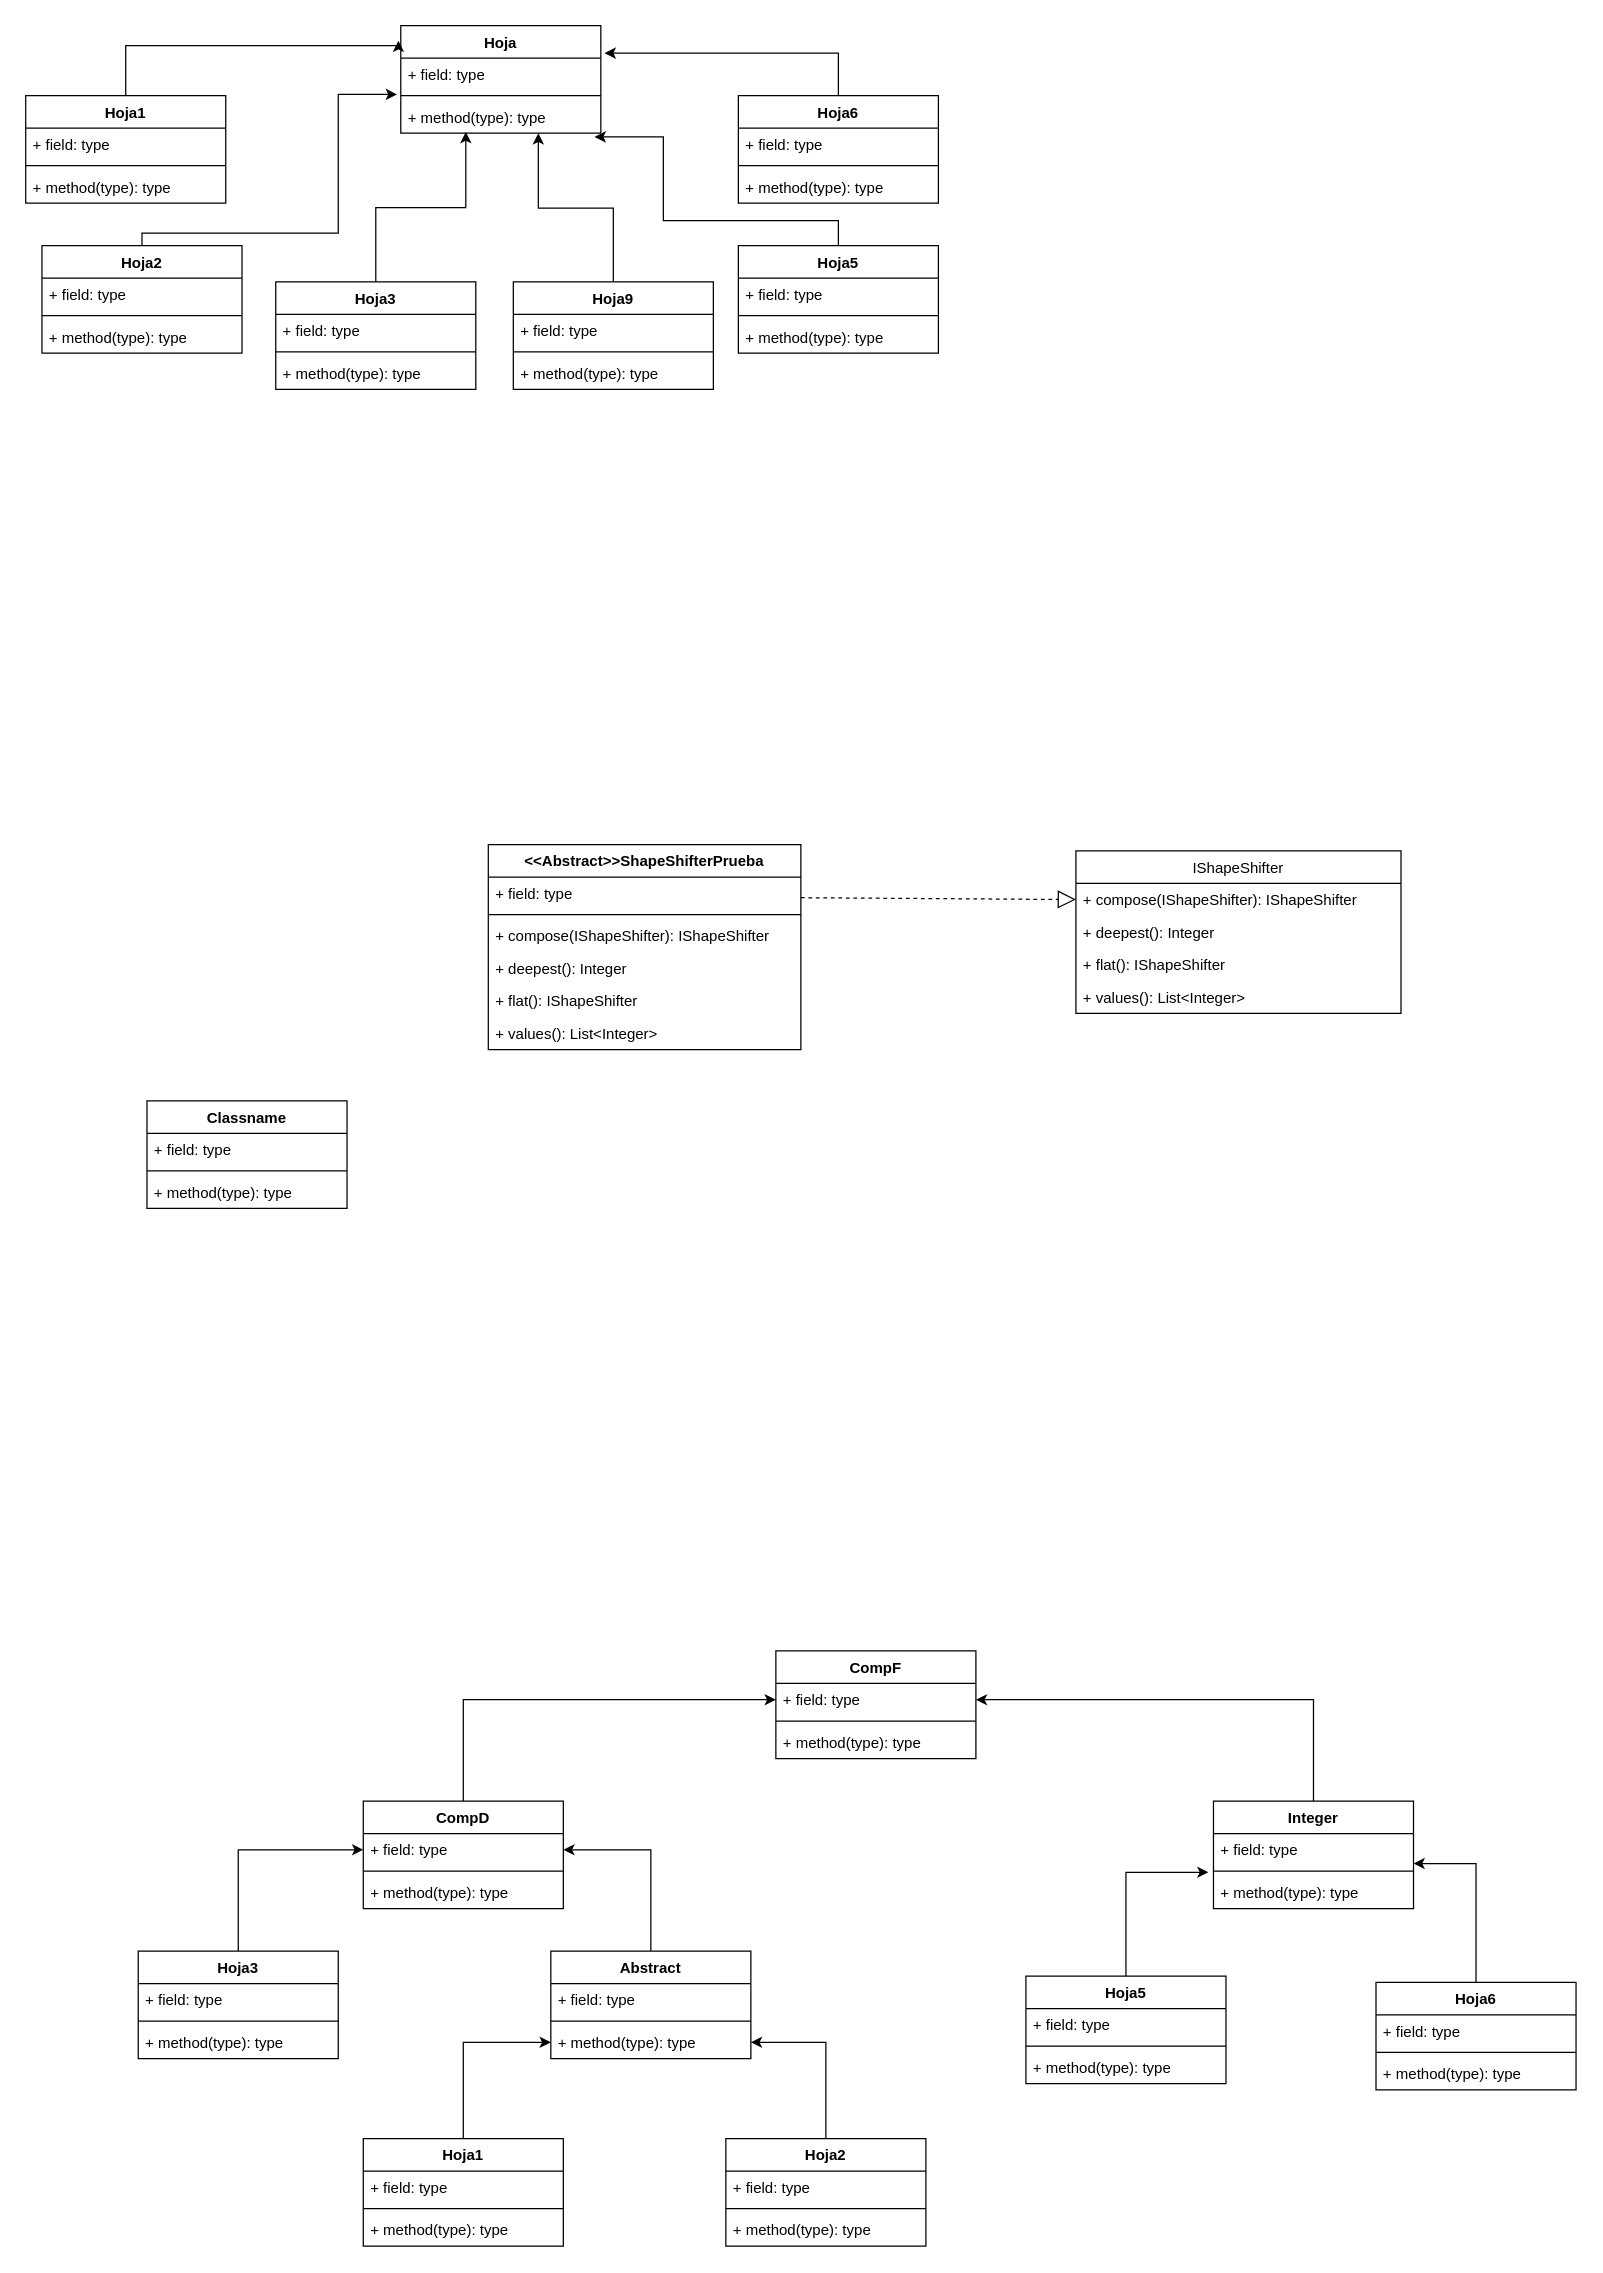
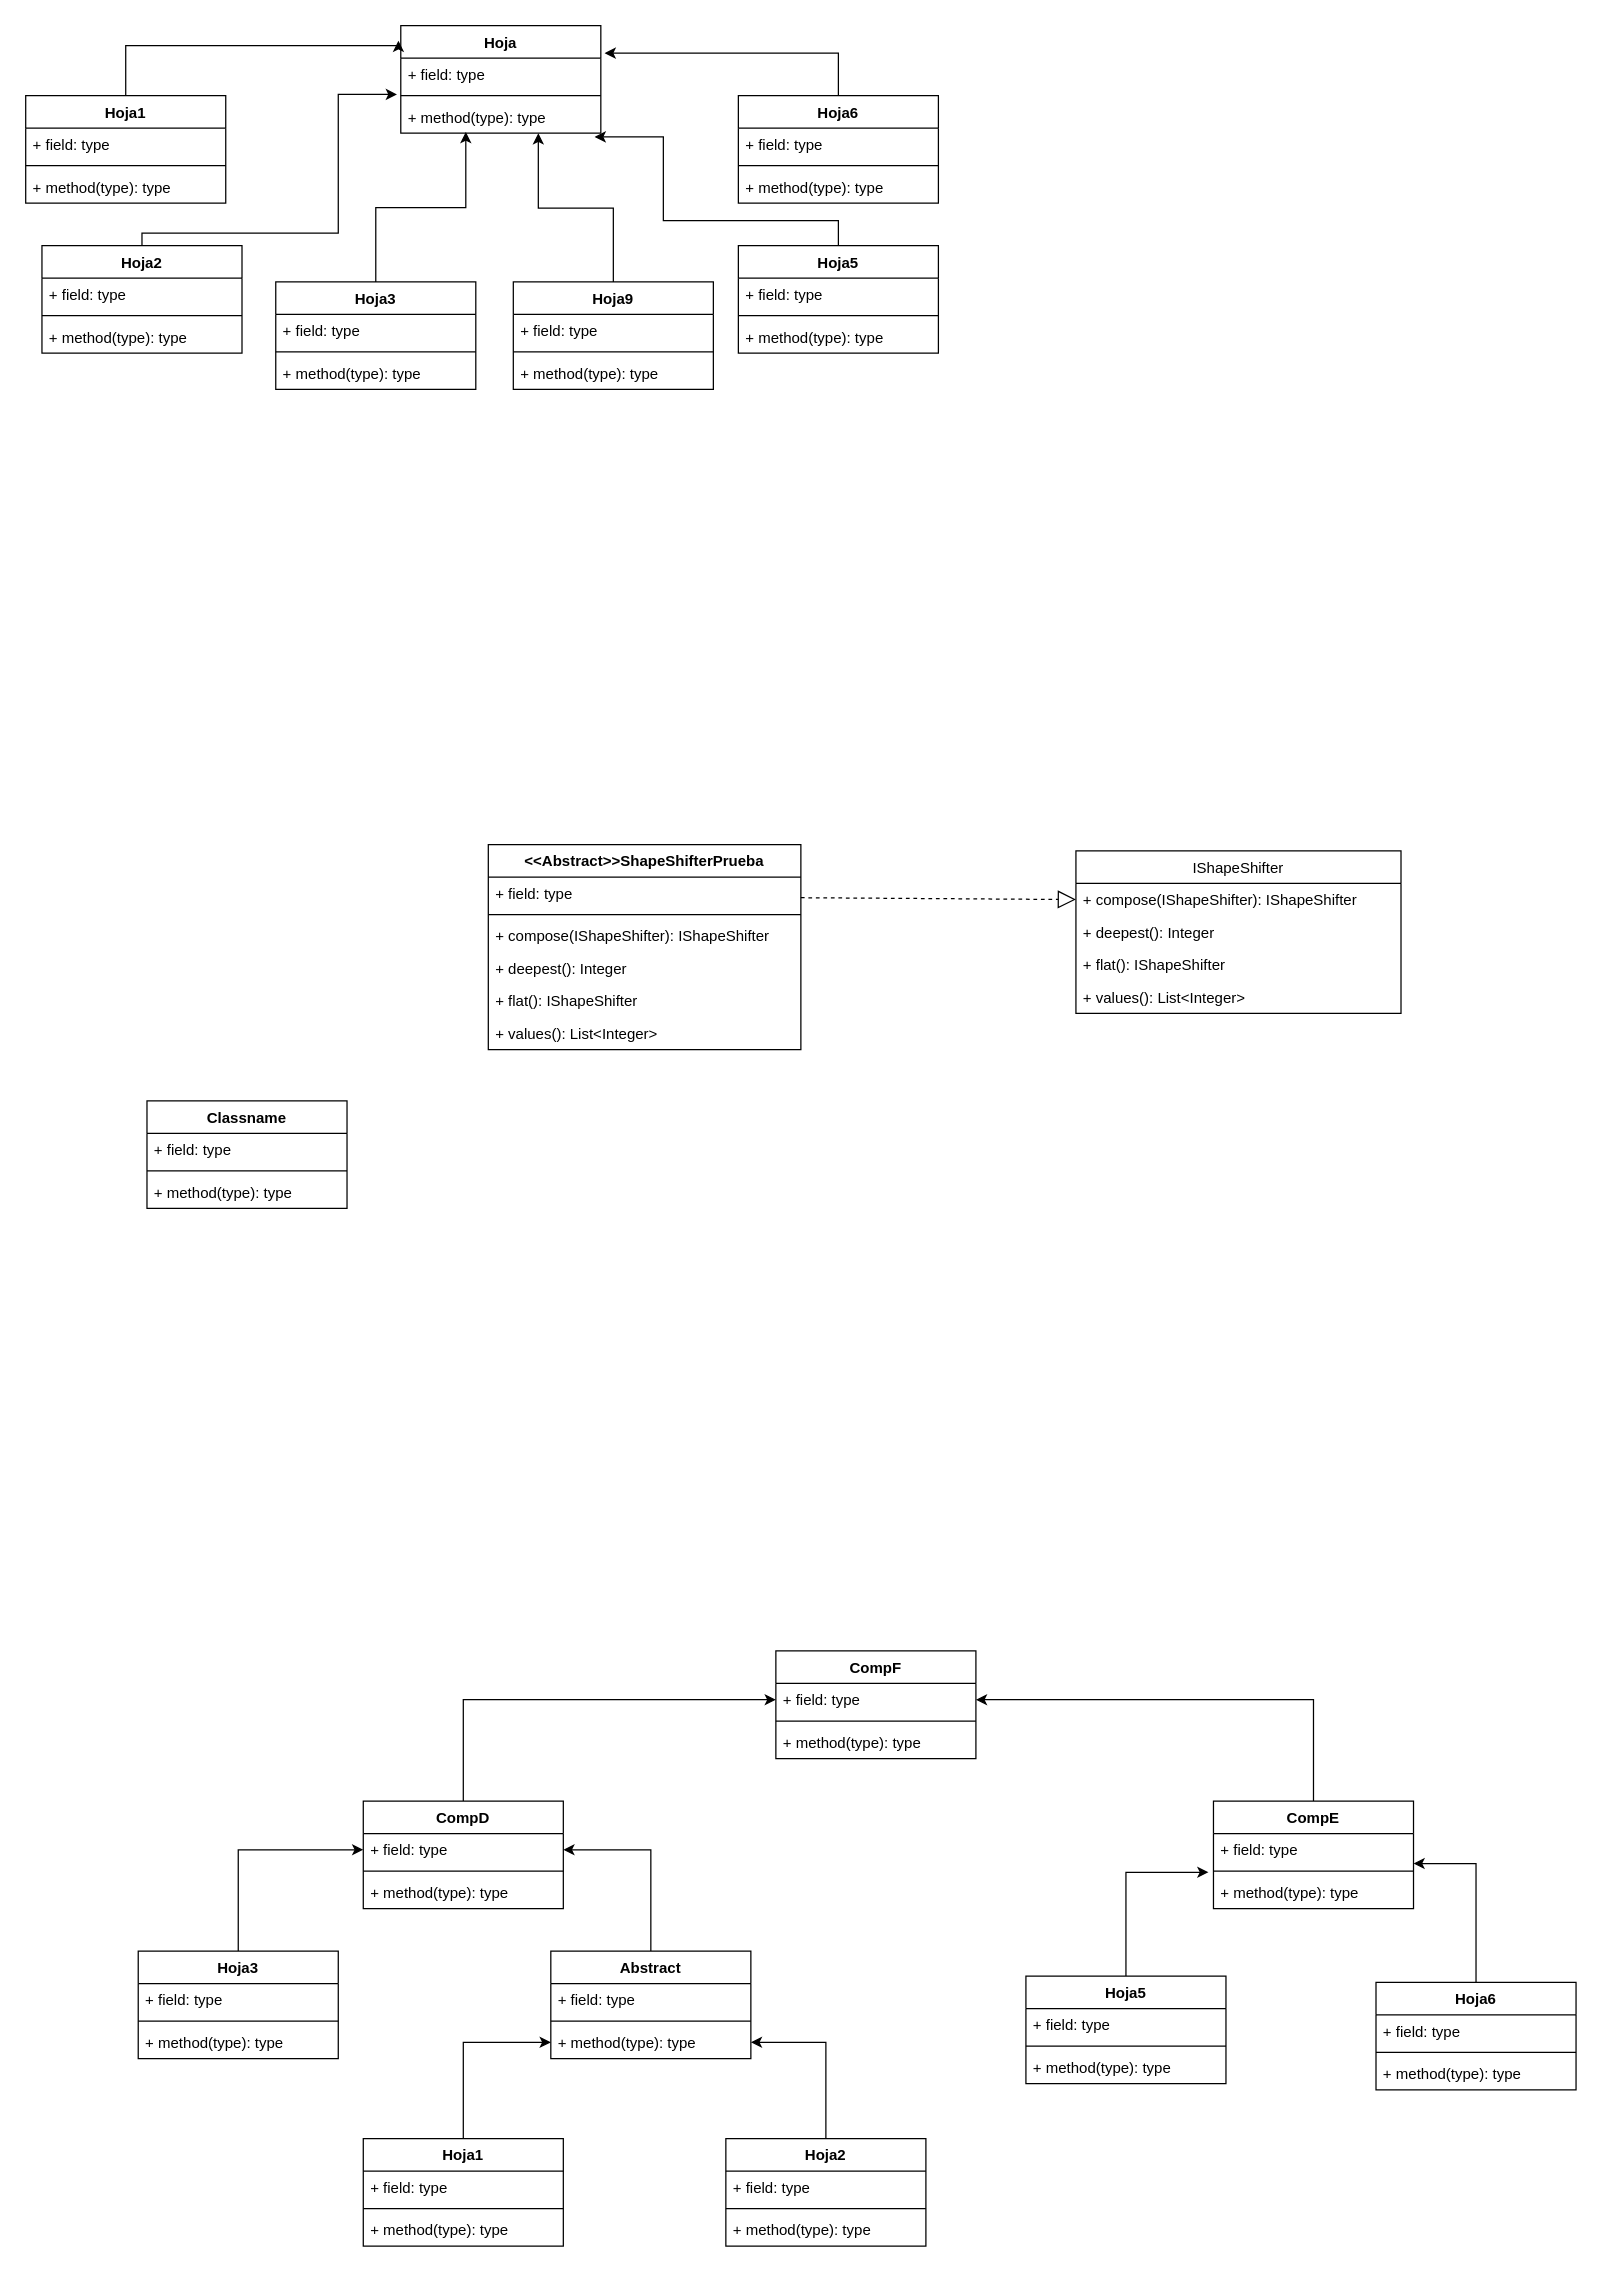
(1313, 1818) -> (1313, 1818)
